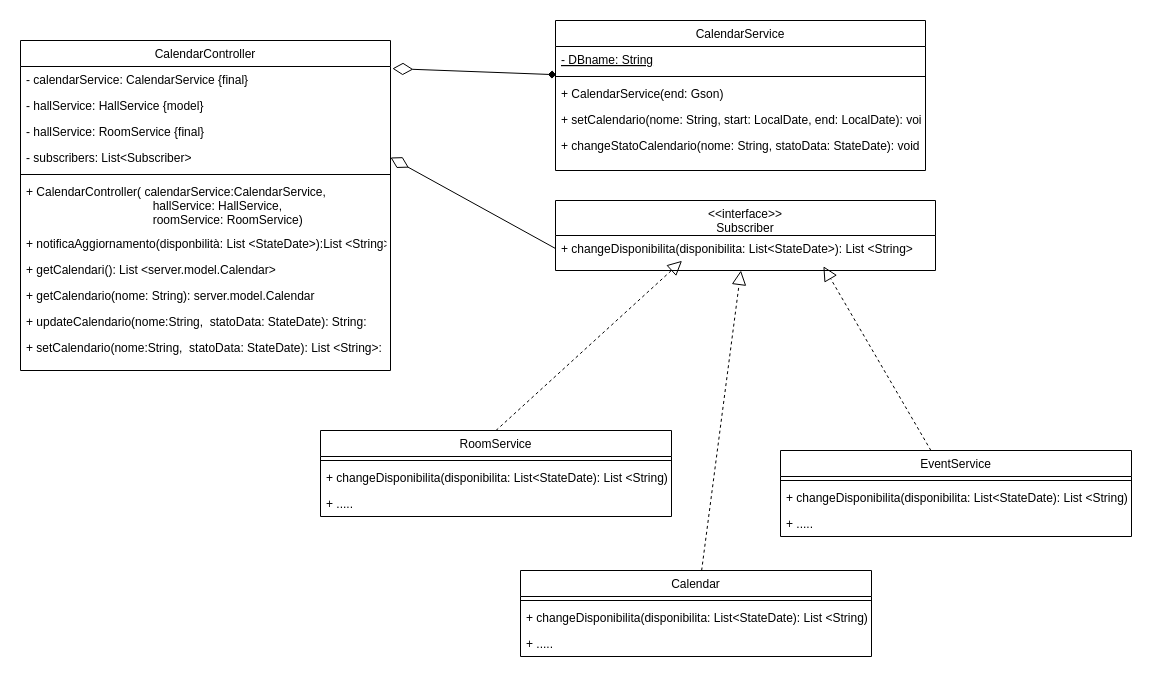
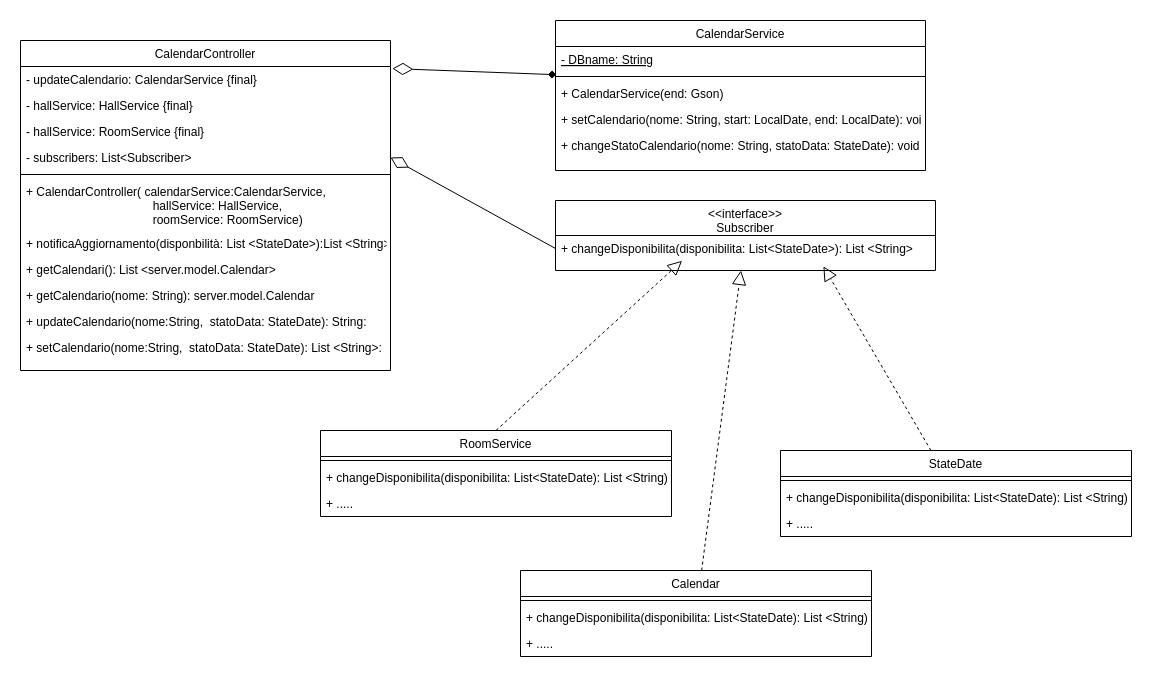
(152, 80) -> (155, 80)
(123, 106) -> (122, 106)
(956, 464) -> (956, 464)
